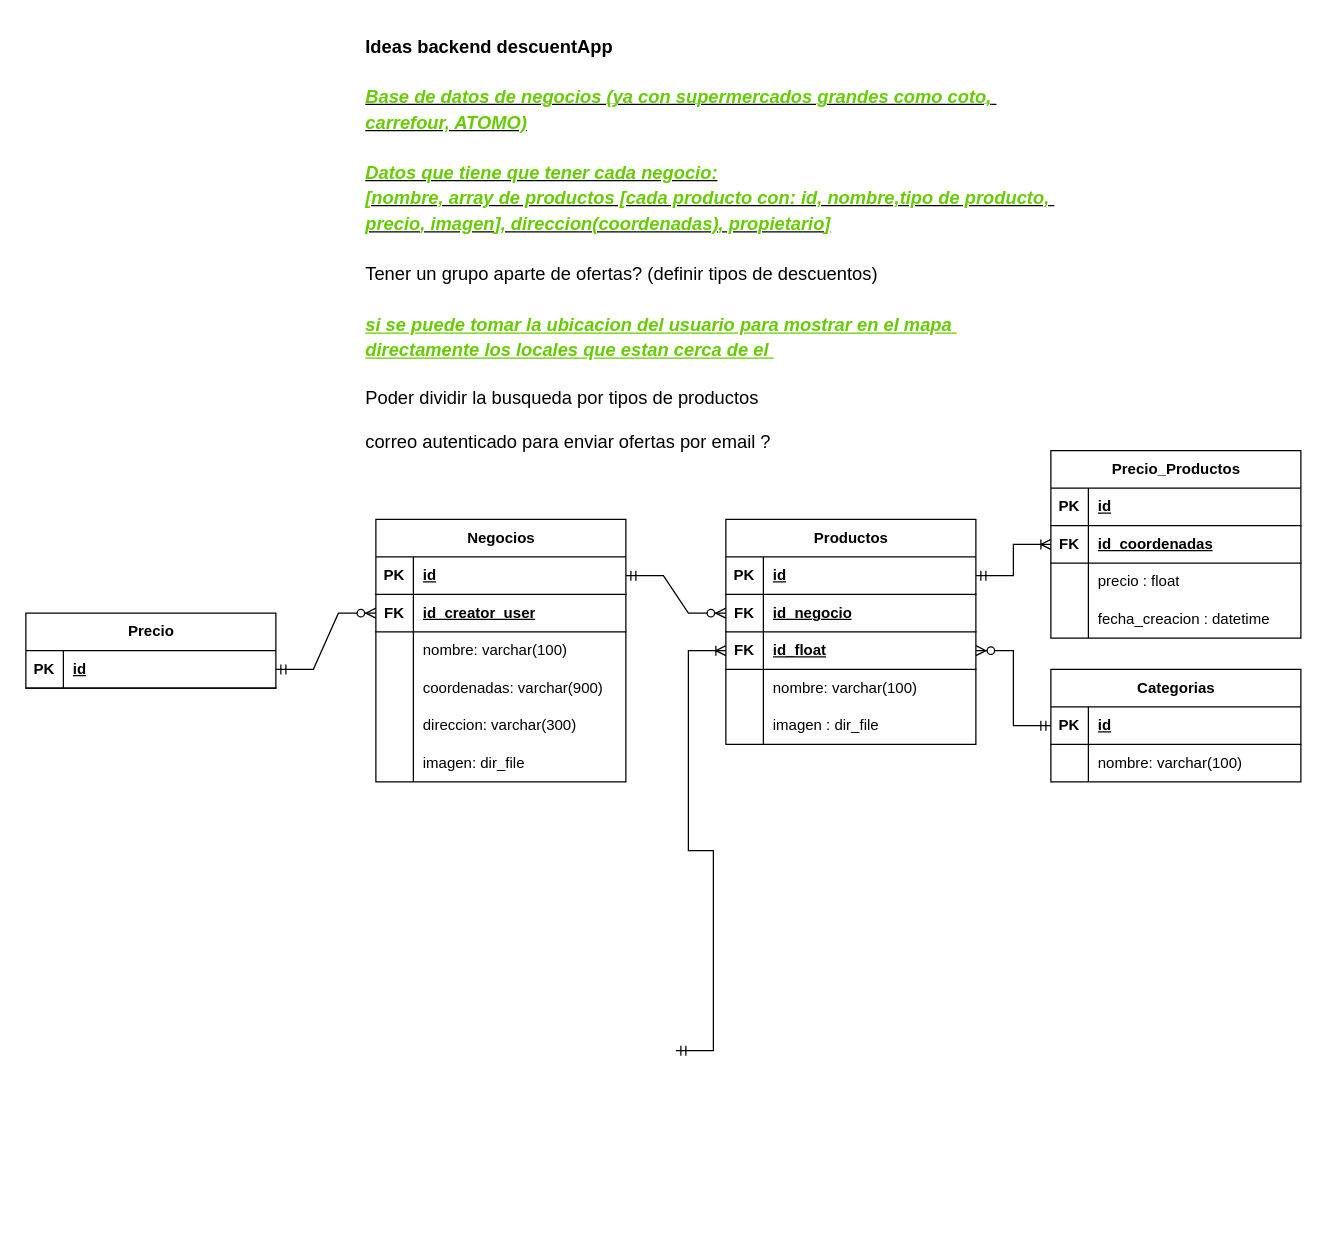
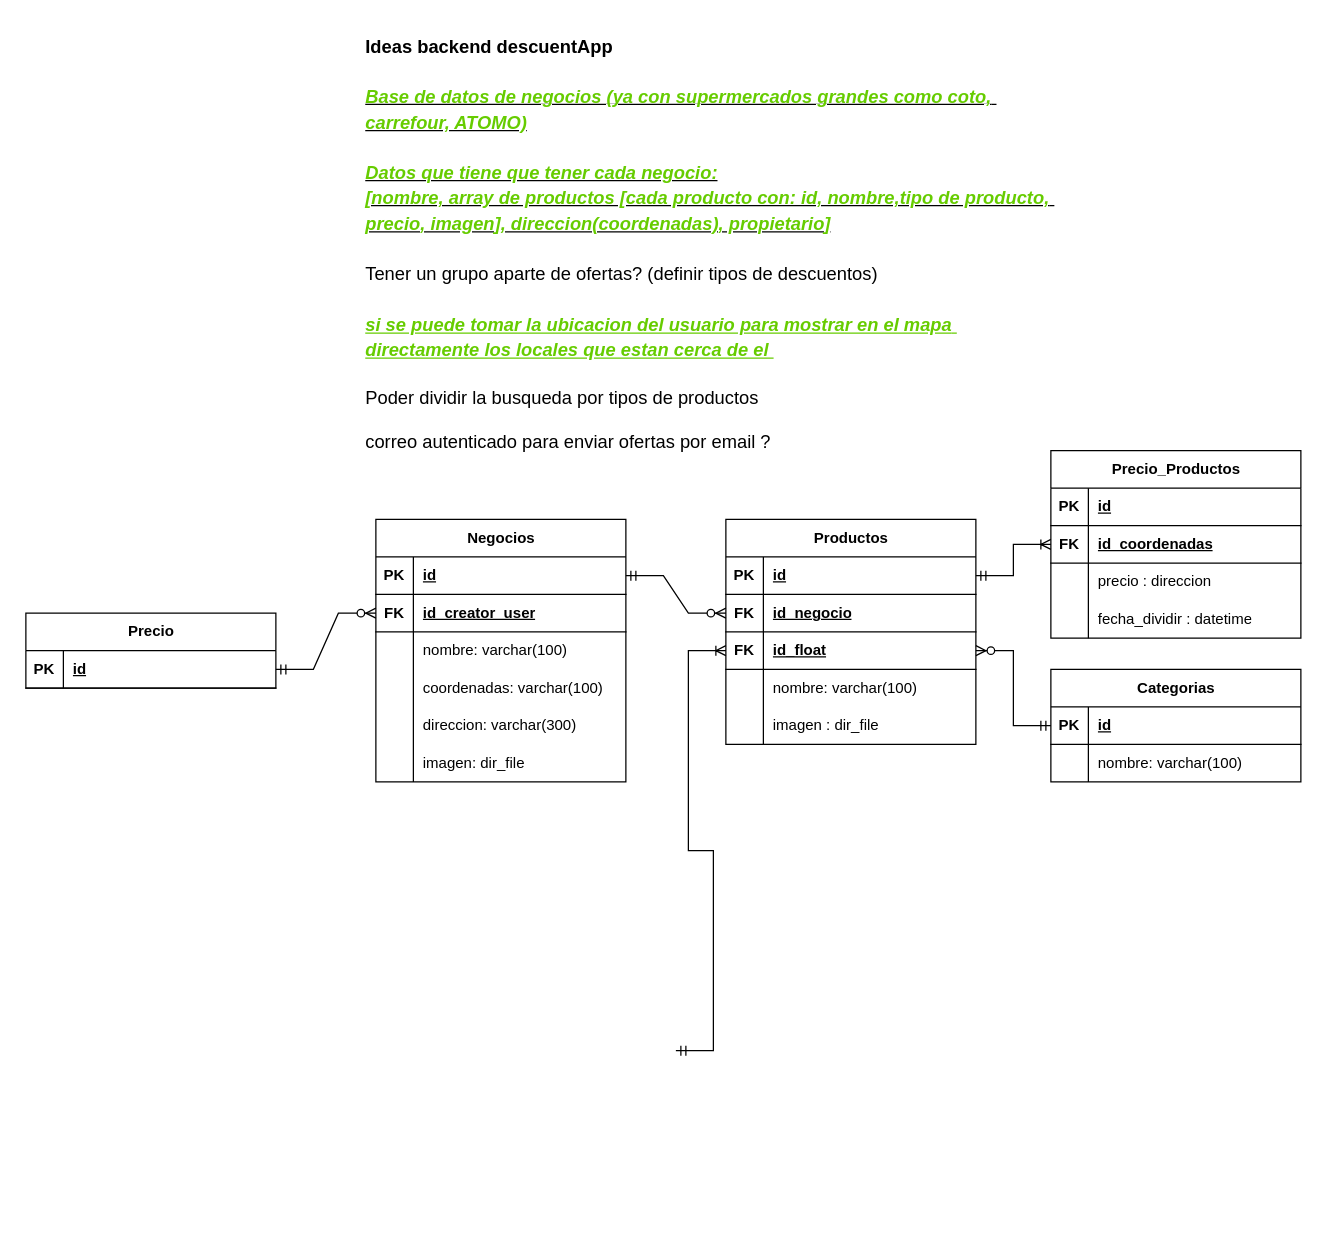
(1147, 582) -> (1162, 582)
(1193, 619) -> (1185, 619)
(524, 688) -> (524, 688)
